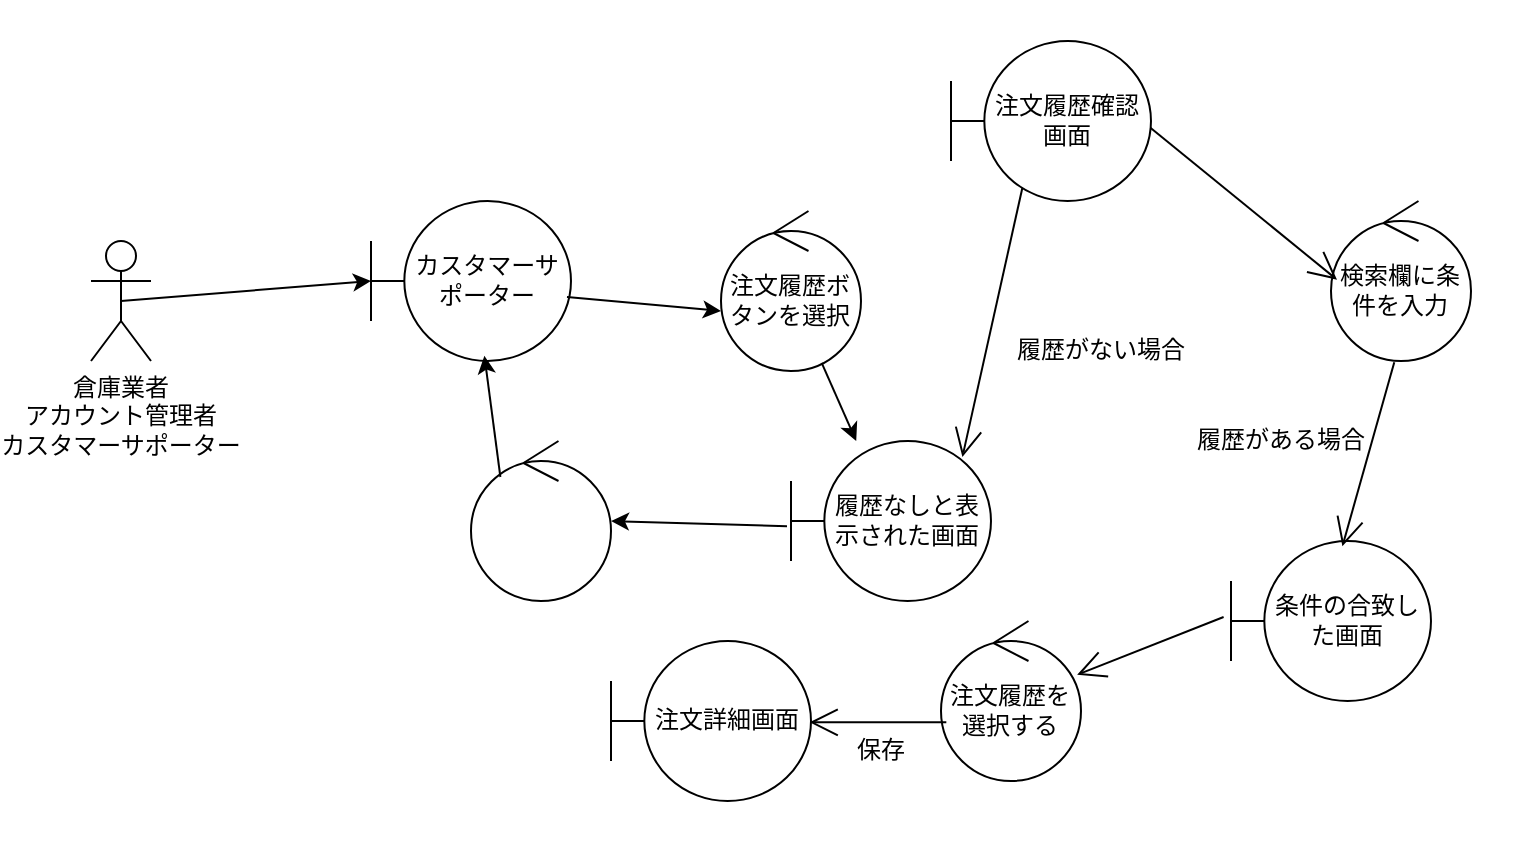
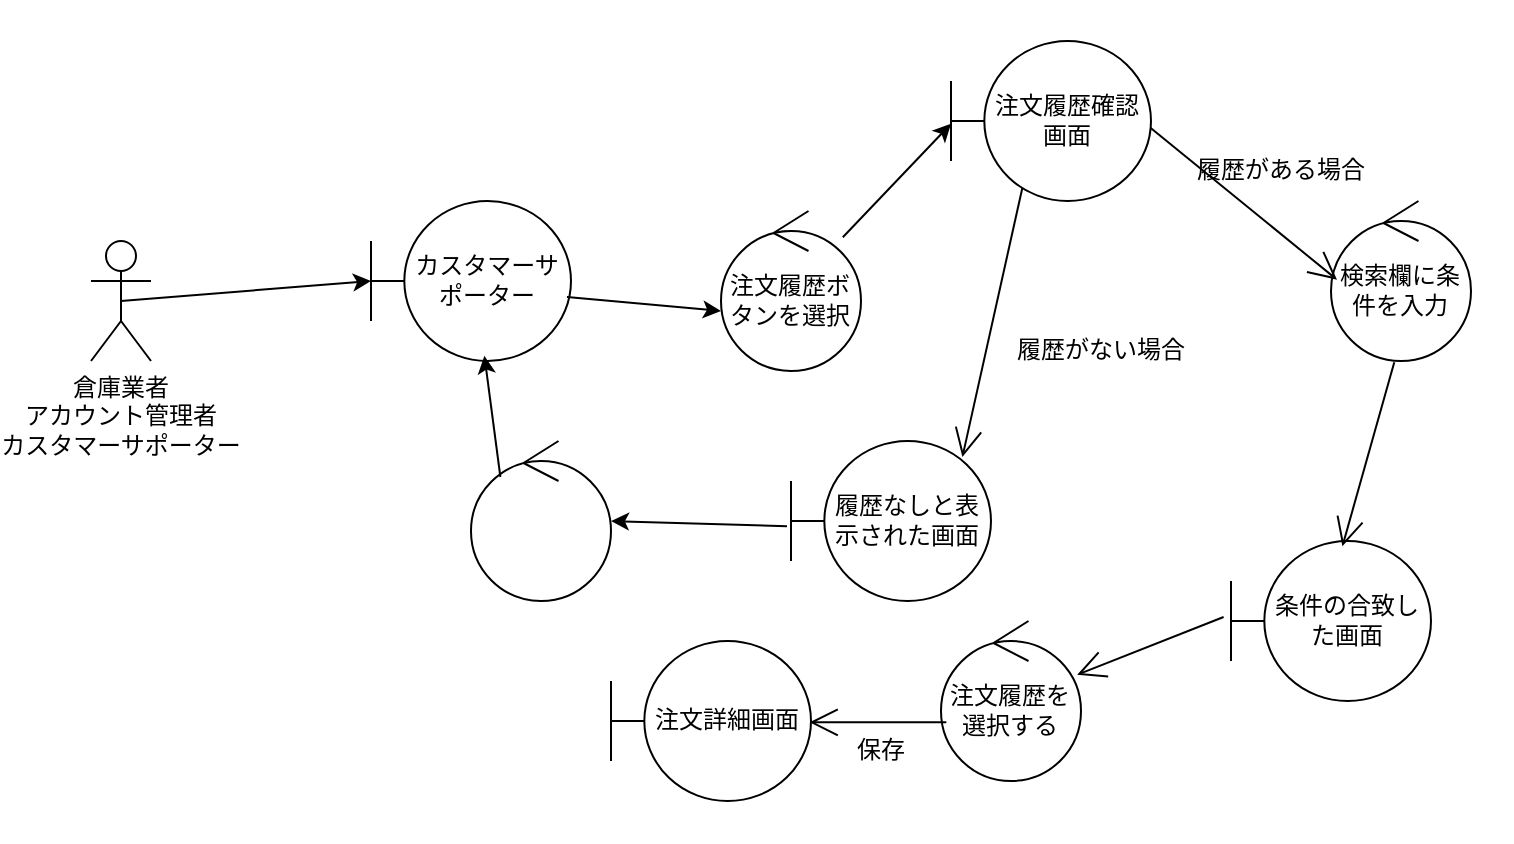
(836, 396) -> (893, 185)
(1281, 441) -> (1281, 171)
